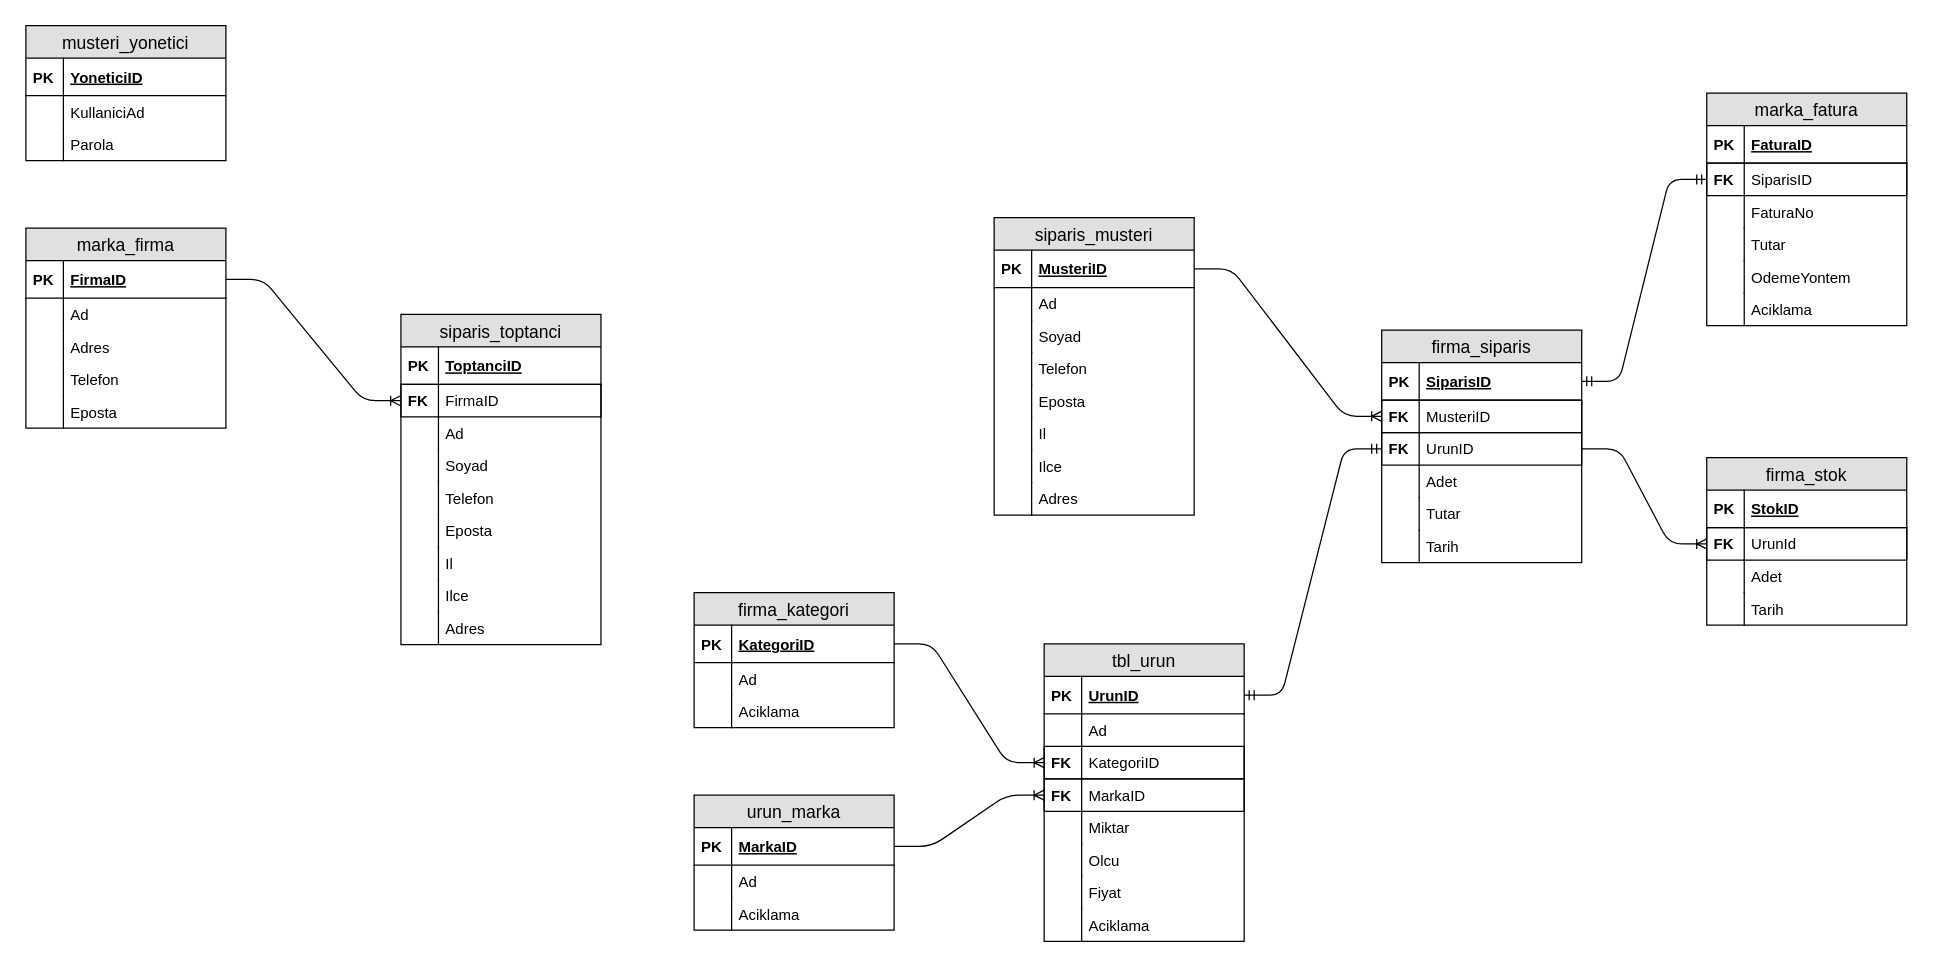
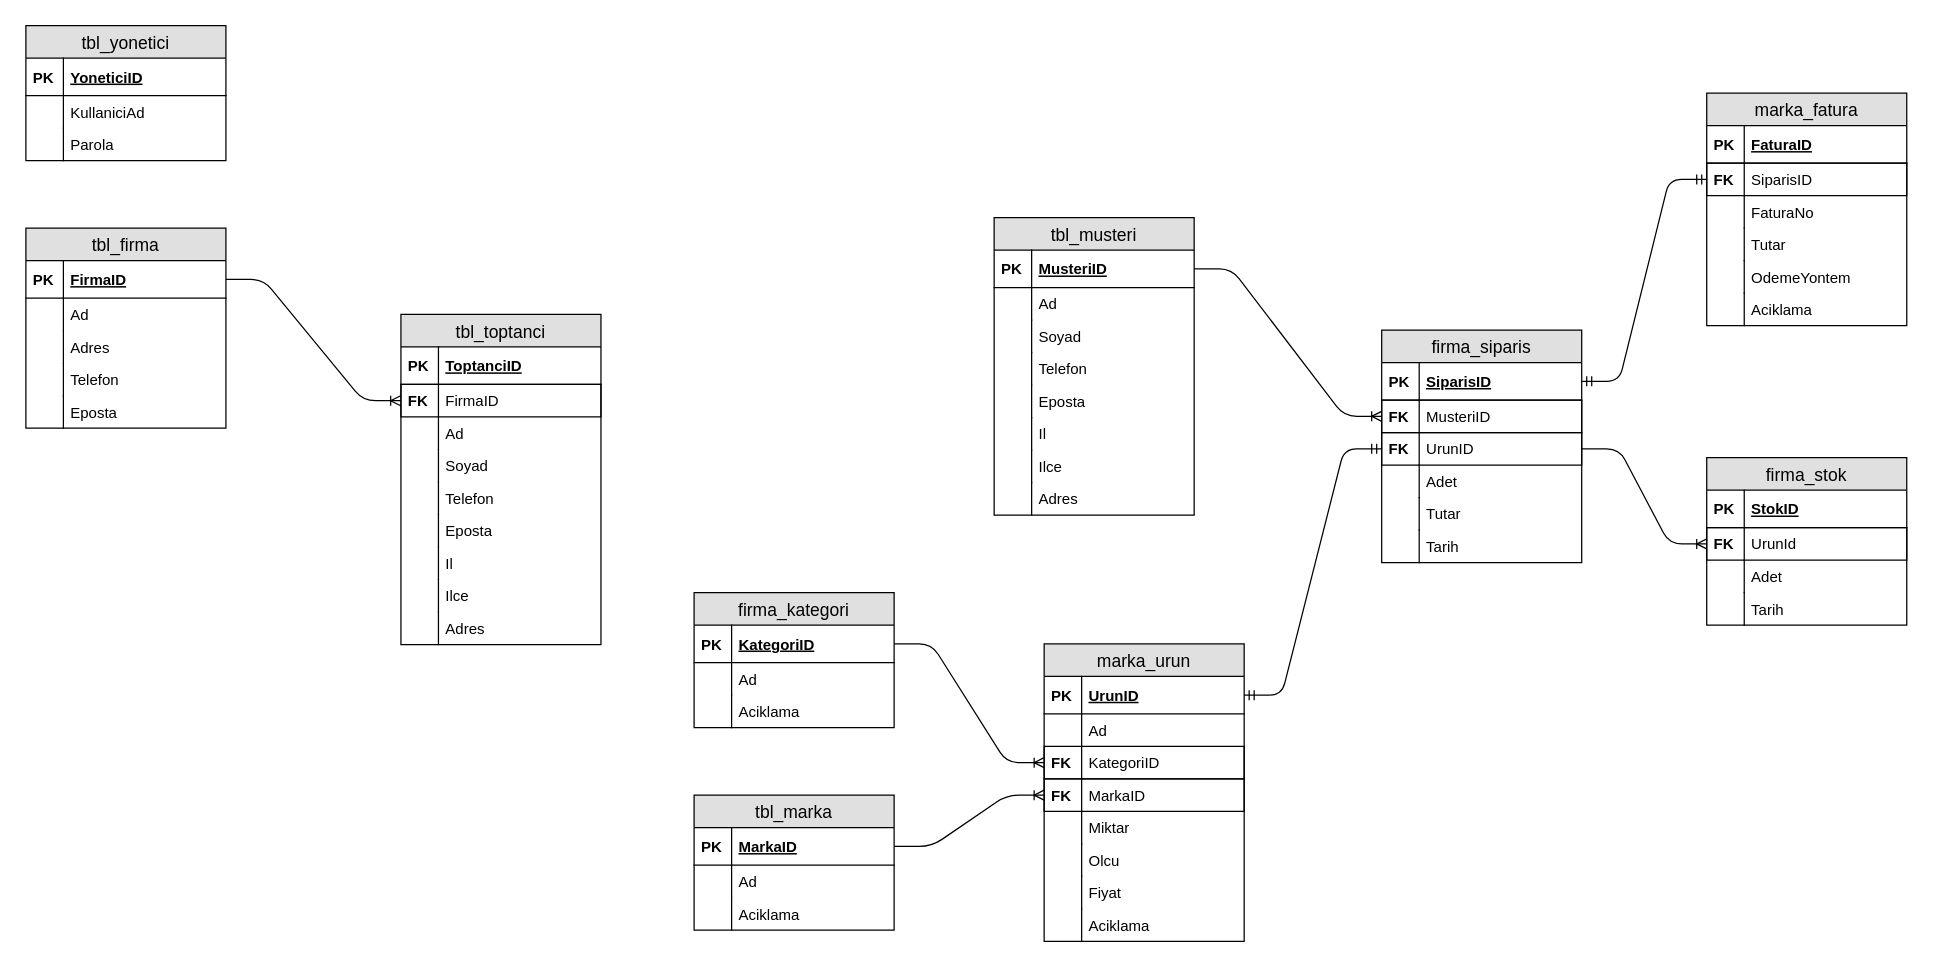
(125, 43) -> (125, 43)
(1093, 235) -> (1093, 235)
(125, 245) -> (125, 245)
(500, 332) -> (500, 332)
(1143, 661) -> (1143, 661)
(793, 812) -> (793, 812)
